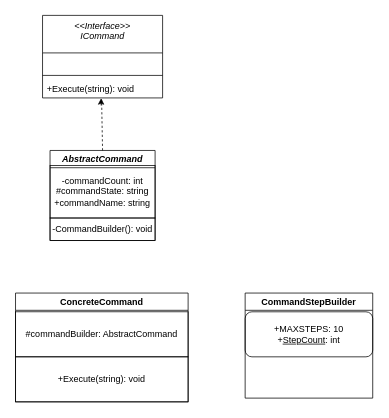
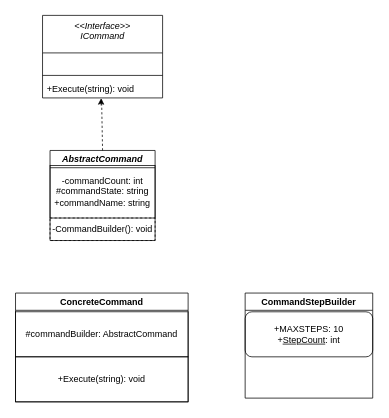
(102, 229) -> (102, 229)
